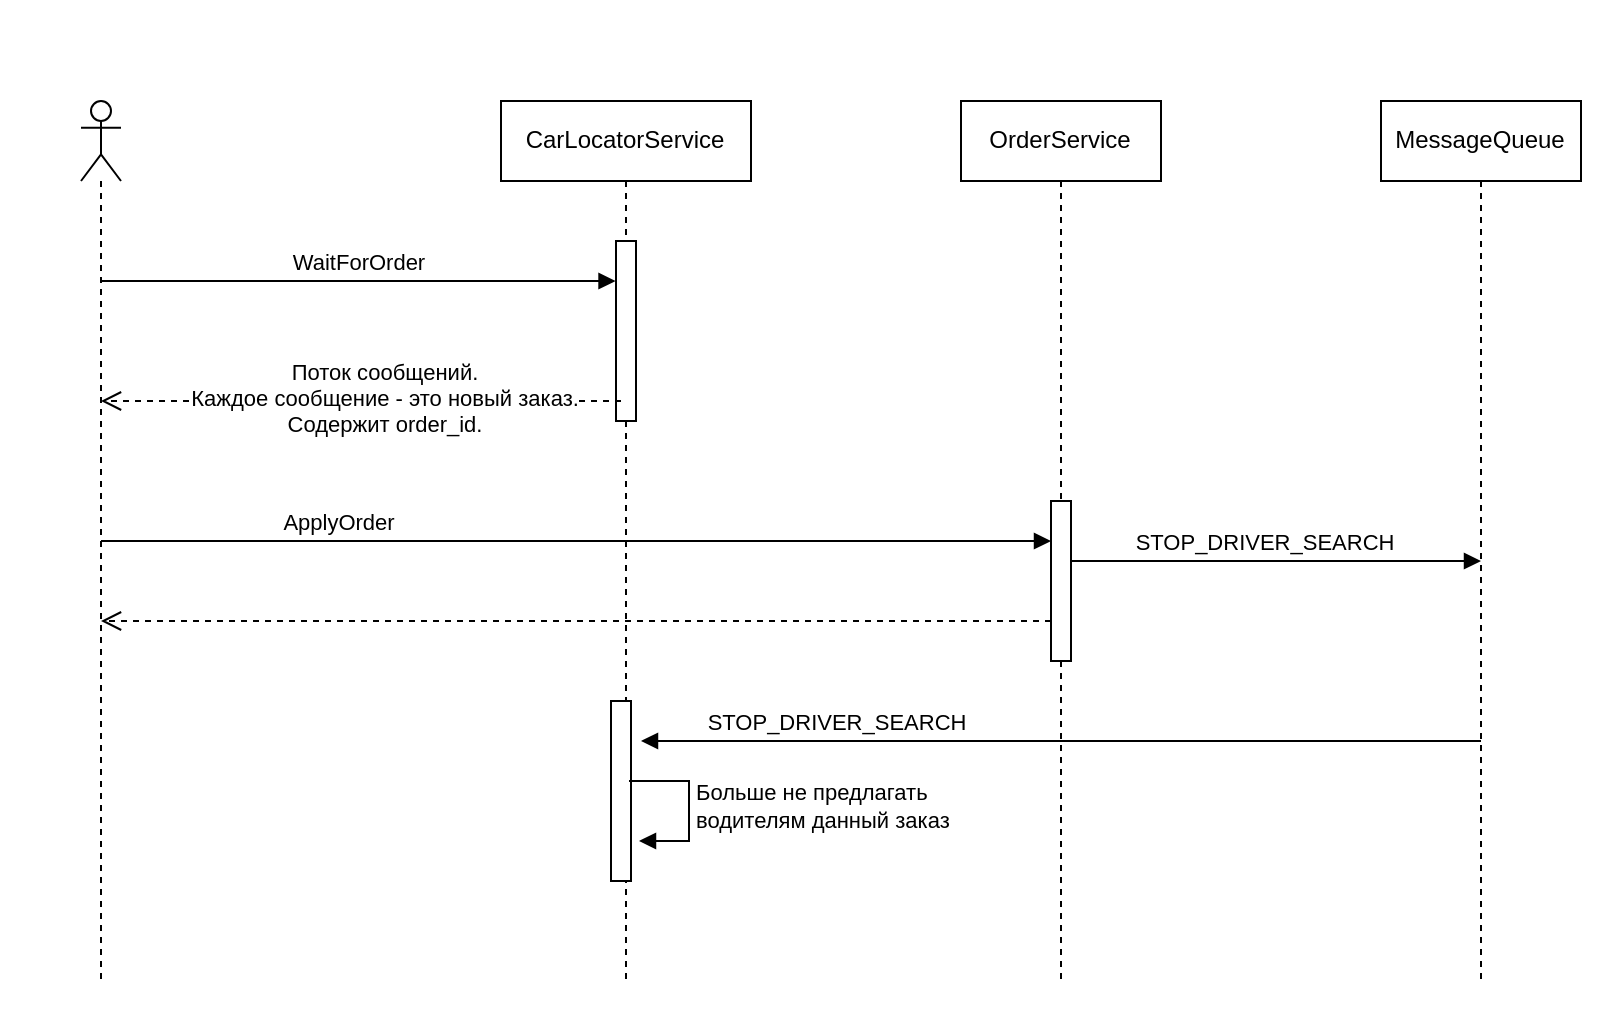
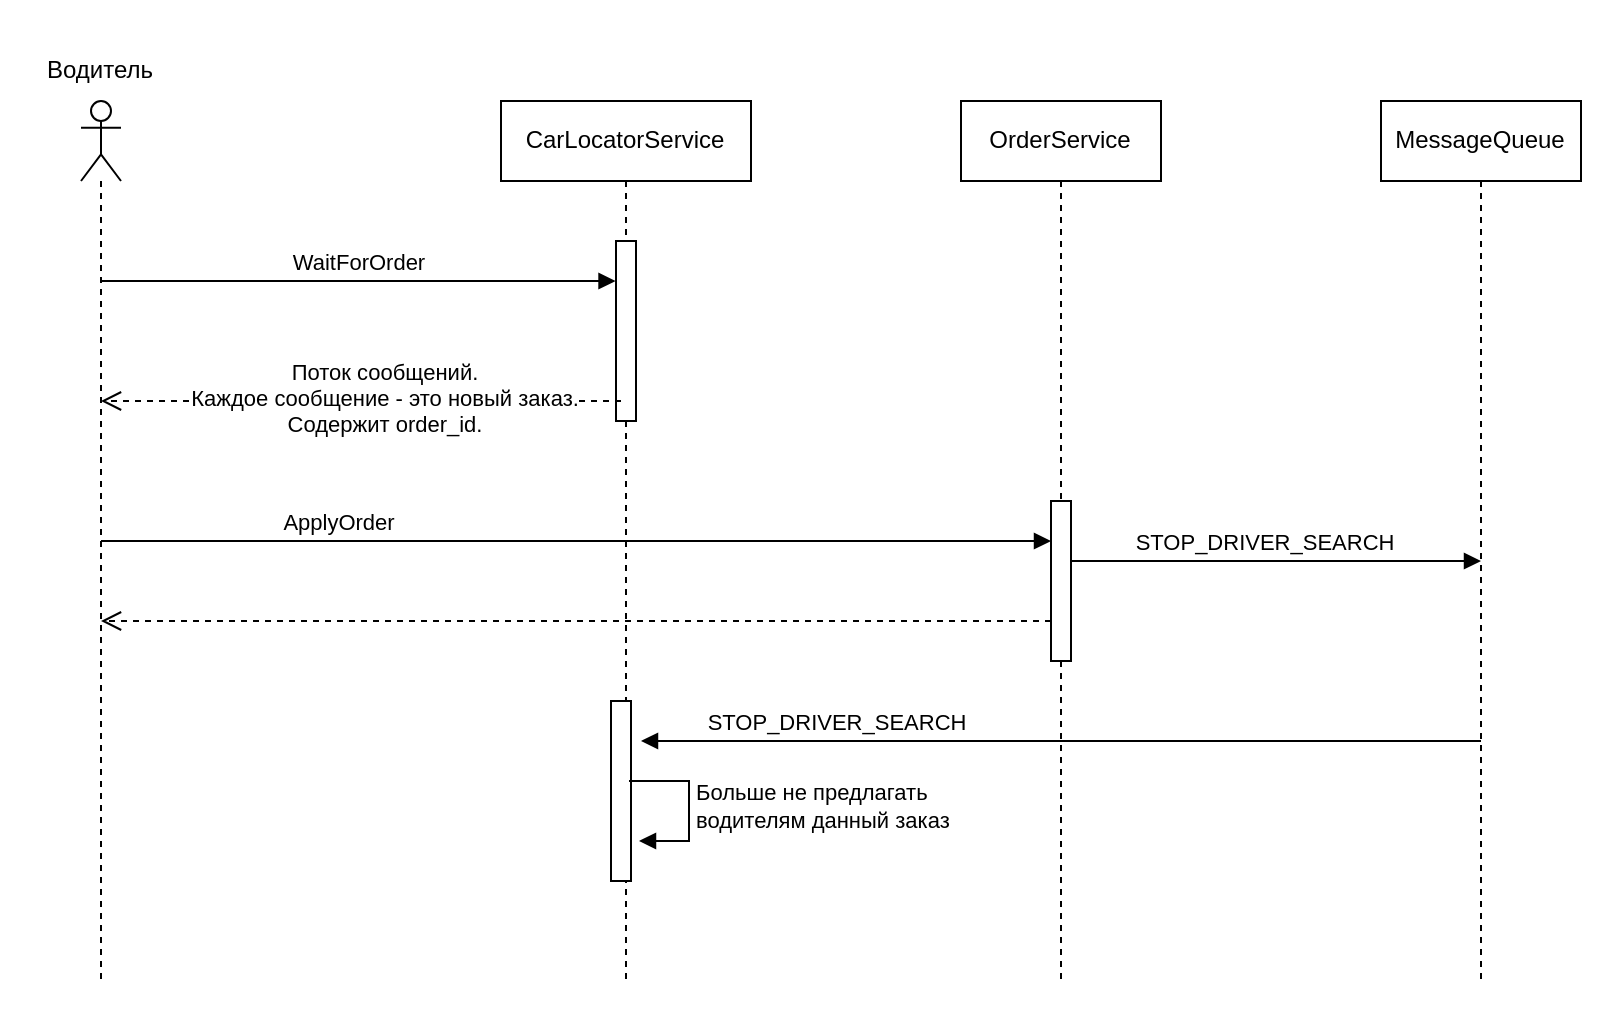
none -> (101, 71)
